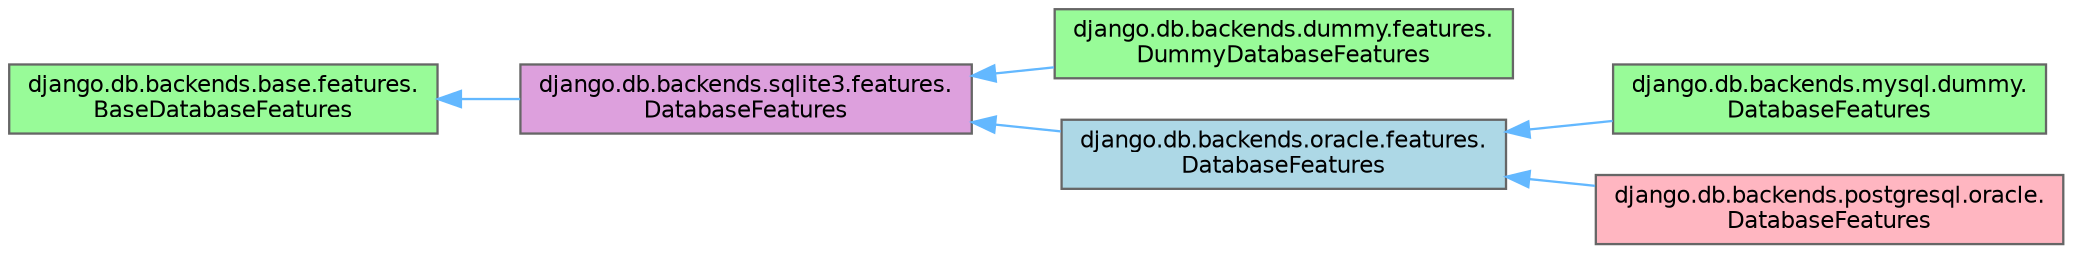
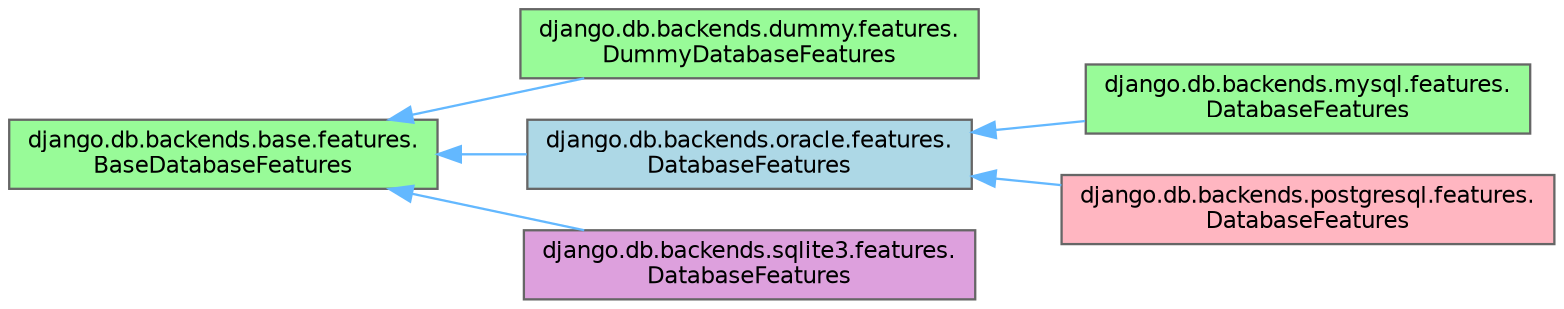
(1025, 70) -> (498, 97)
(1830, 99) -> (1308, 99)
(1028, 128) -> (494, 154)
(1830, 210) -> (1308, 210)
